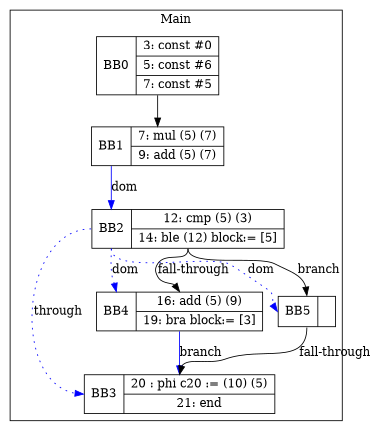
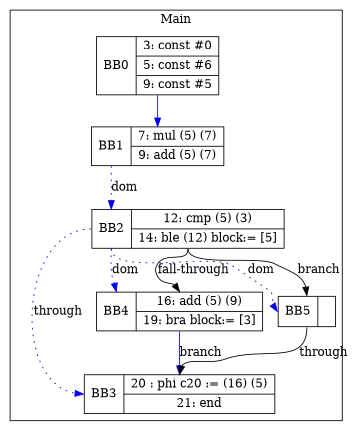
(177, 85) -> (177, 85)
(158, 107) -> (158, 107)
(111, 183) -> (111, 183)
(335, 353) -> (324, 353)
(199, 384) -> (199, 384)
